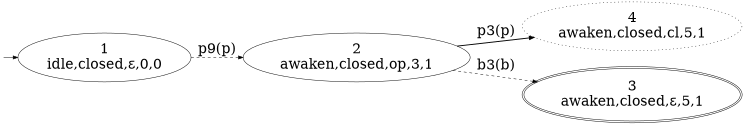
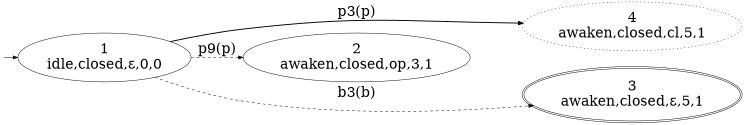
(493, 42) -> (344, 21)
(493, 76) -> (340, 110)
